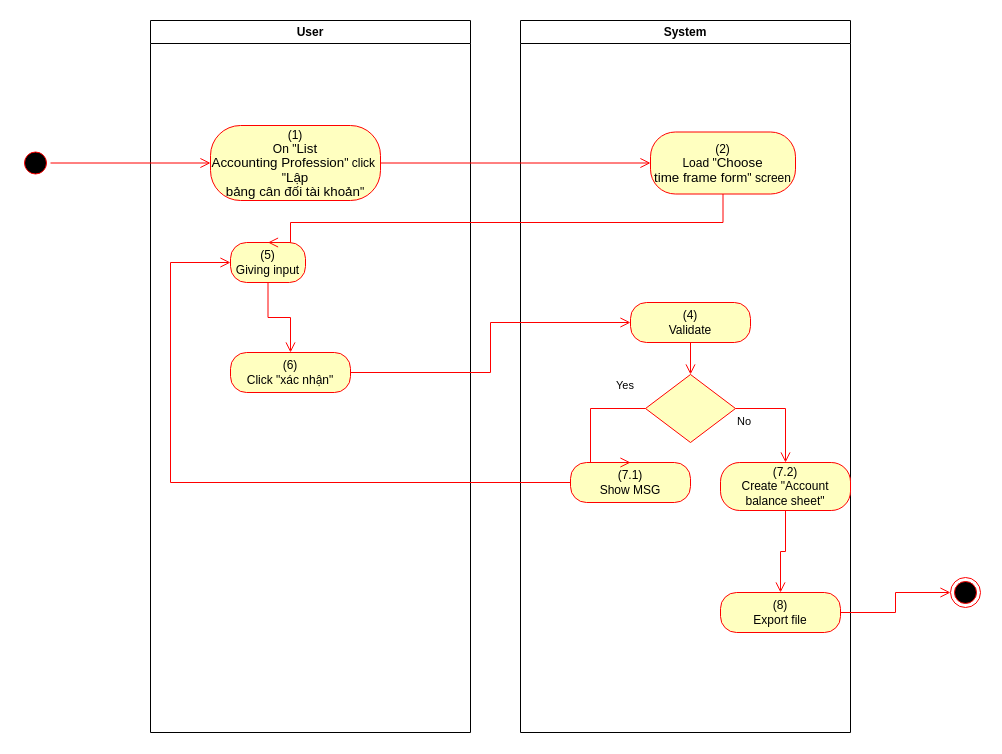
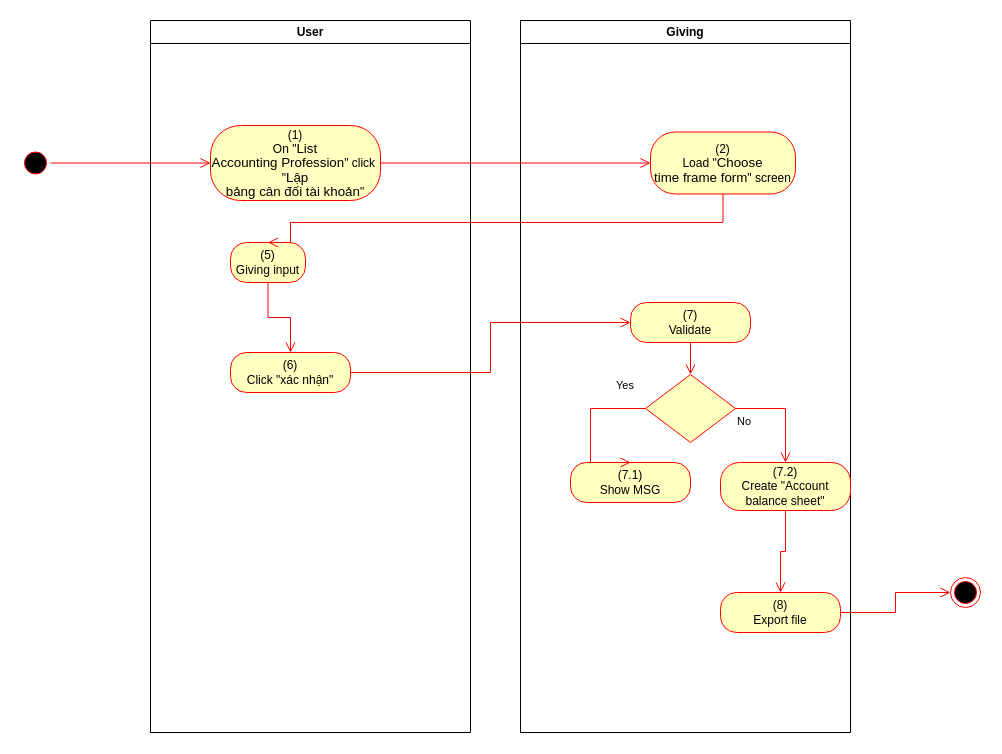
(686, 33) -> (686, 33)
(691, 323) -> (691, 323)
(233, 483) -> none
